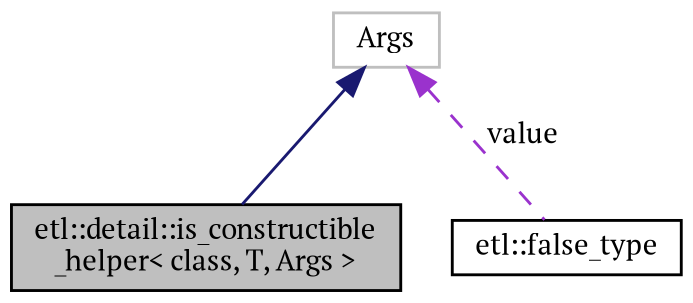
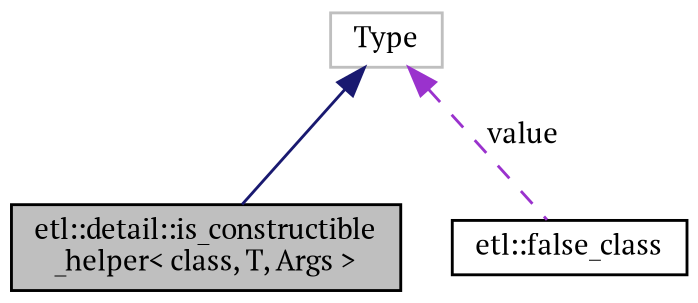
(386, 40) -> (386, 40)
(567, 248) -> (570, 248)
